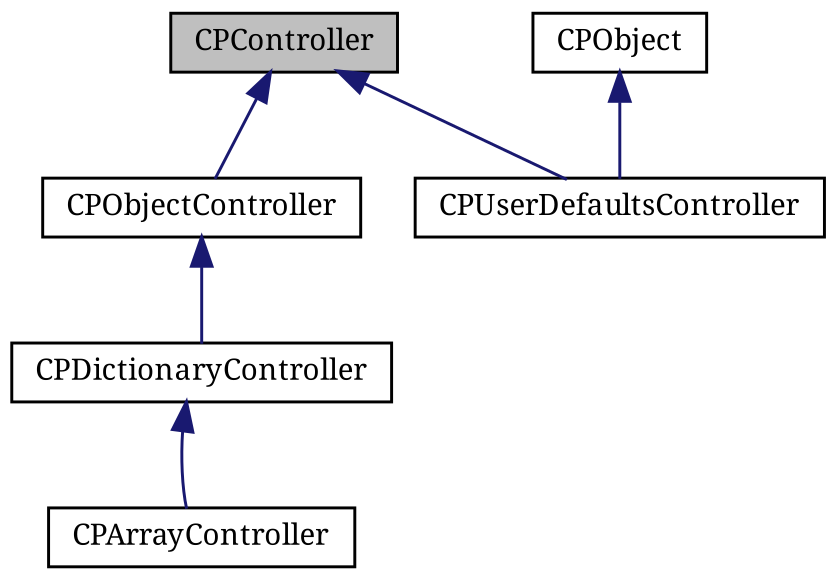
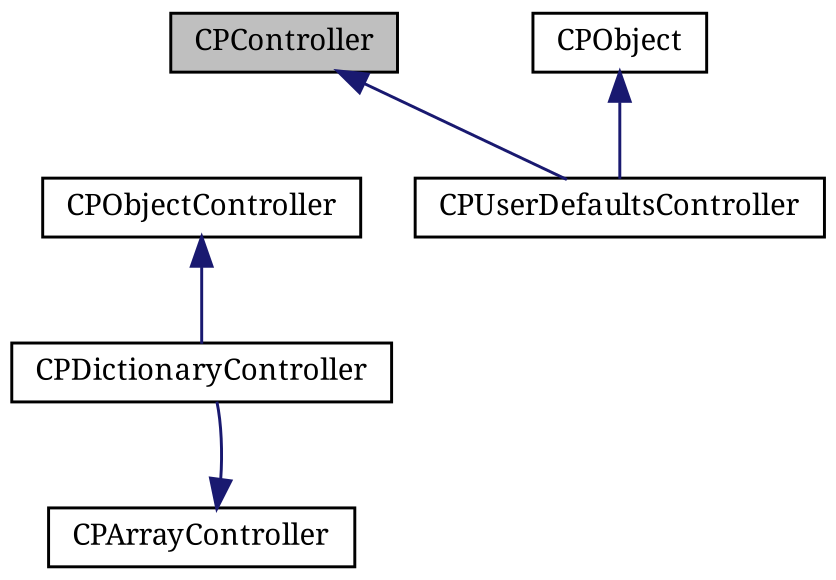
(236, 139) -> none
(182, 470) -> (221, 440)
